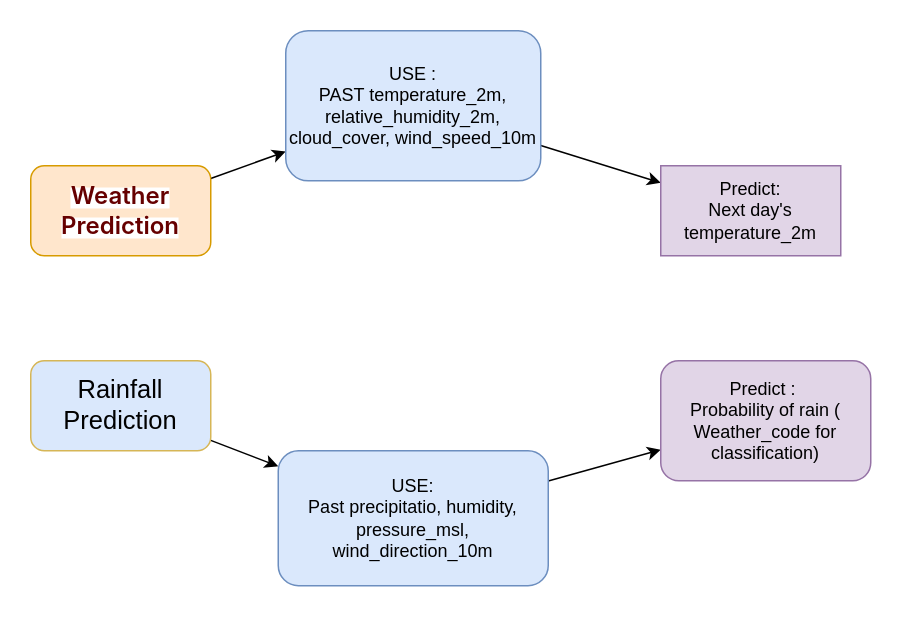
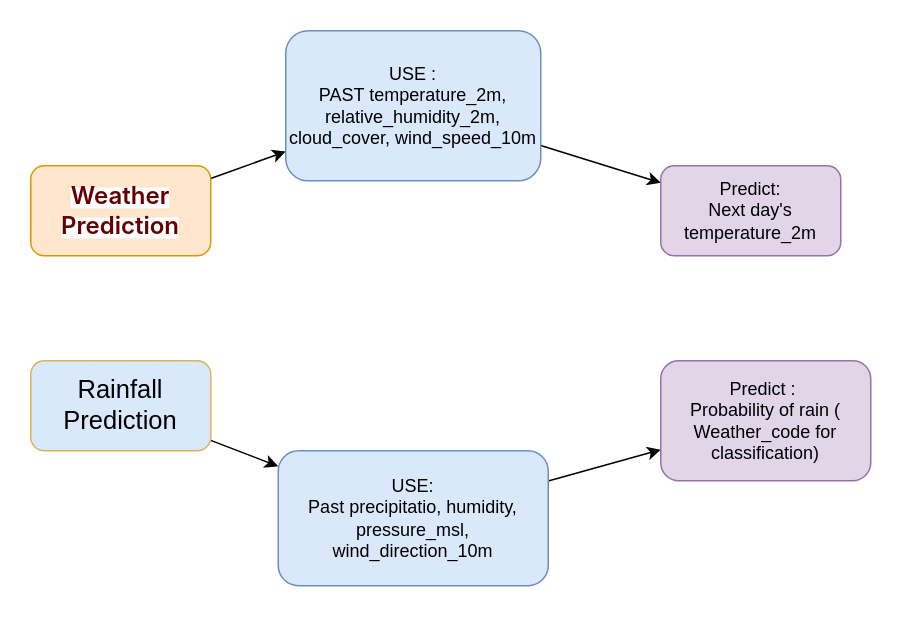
(751, 211) -> (751, 211)
